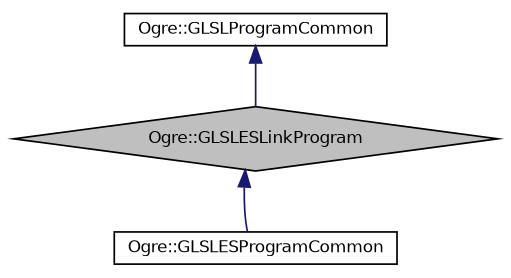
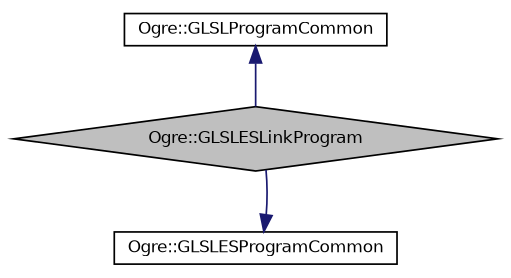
(245, 210) -> (267, 192)
